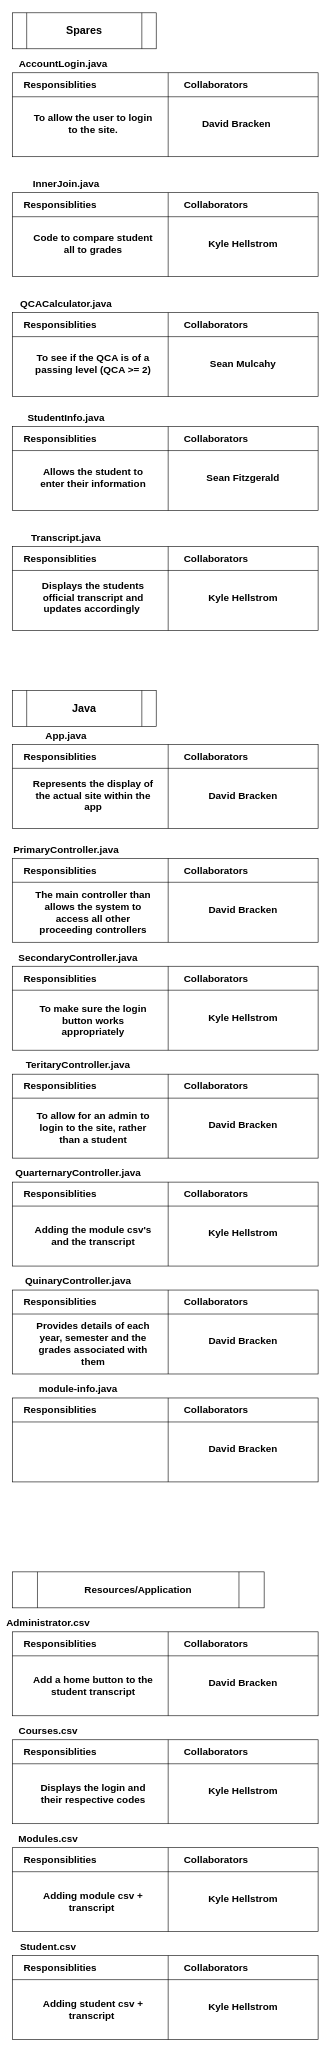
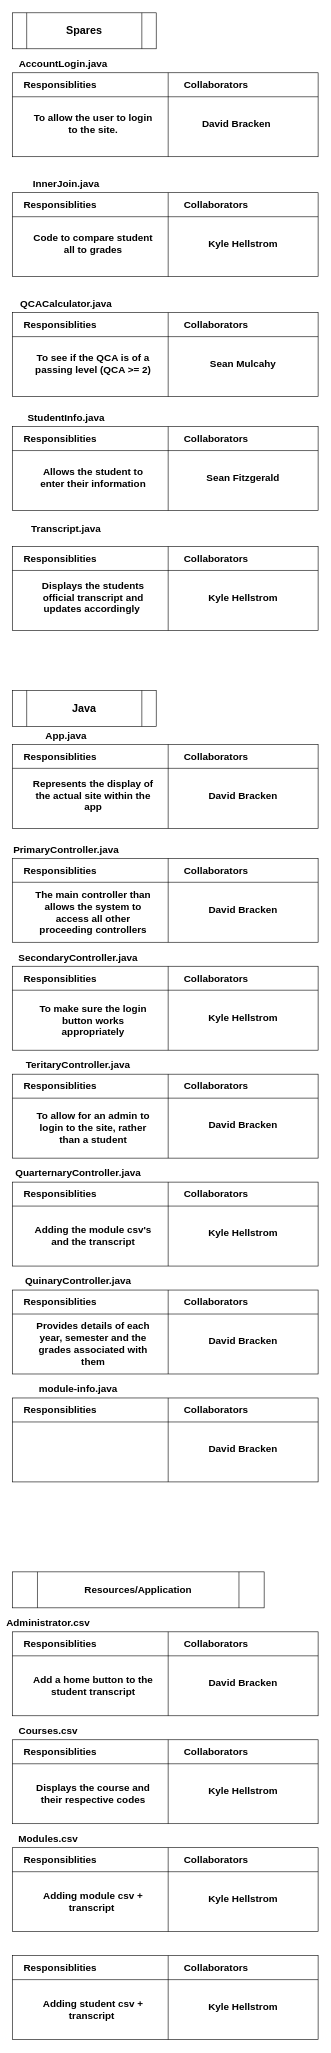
(66, 537) -> (66, 528)
(93, 1794) -> (93, 1794)
(48, 1947) -> none
